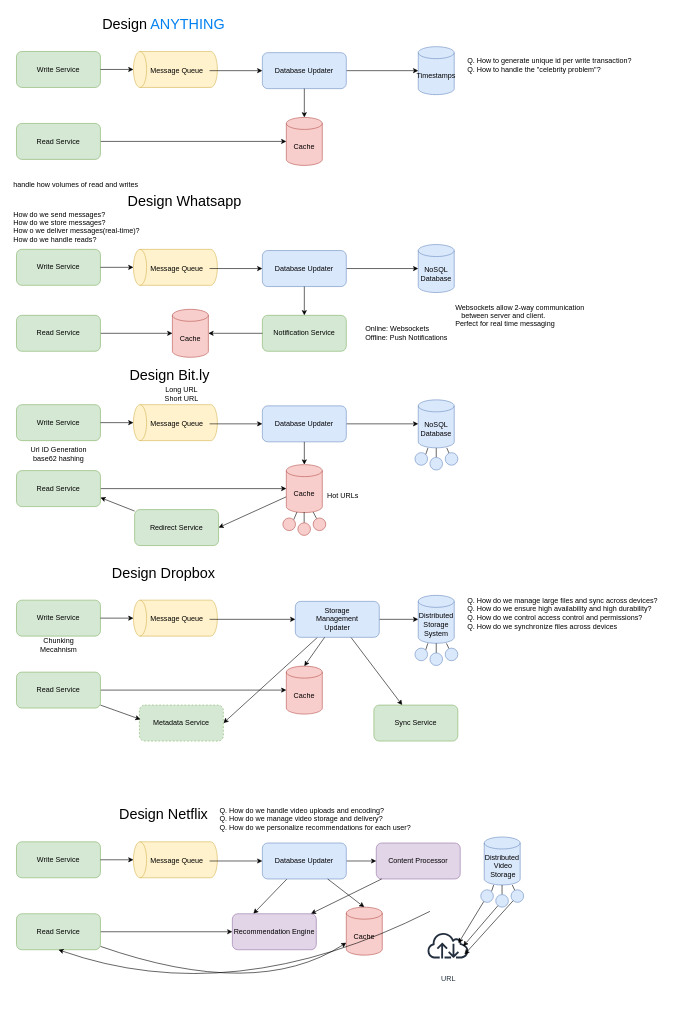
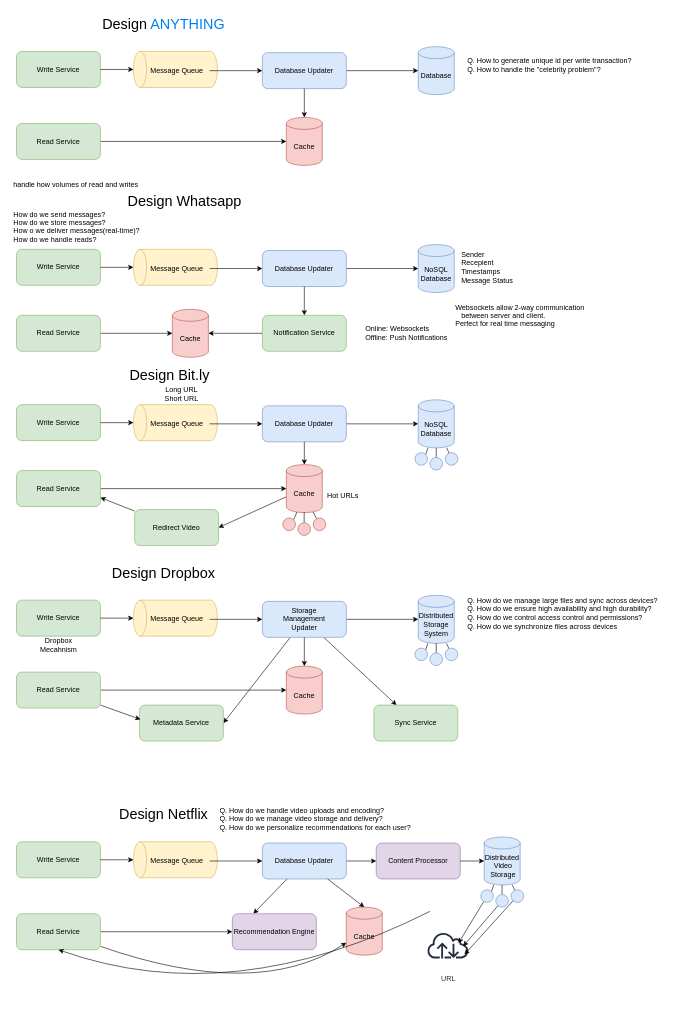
(437, 76) -> (437, 76)
none -> (494, 267)
(59, 454) -> none
(177, 528) -> (177, 528)
(338, 620) -> (305, 620)
(59, 645) -> (59, 645)
(182, 723) -> (182, 723)
(368, 886) -> (479, 861)
